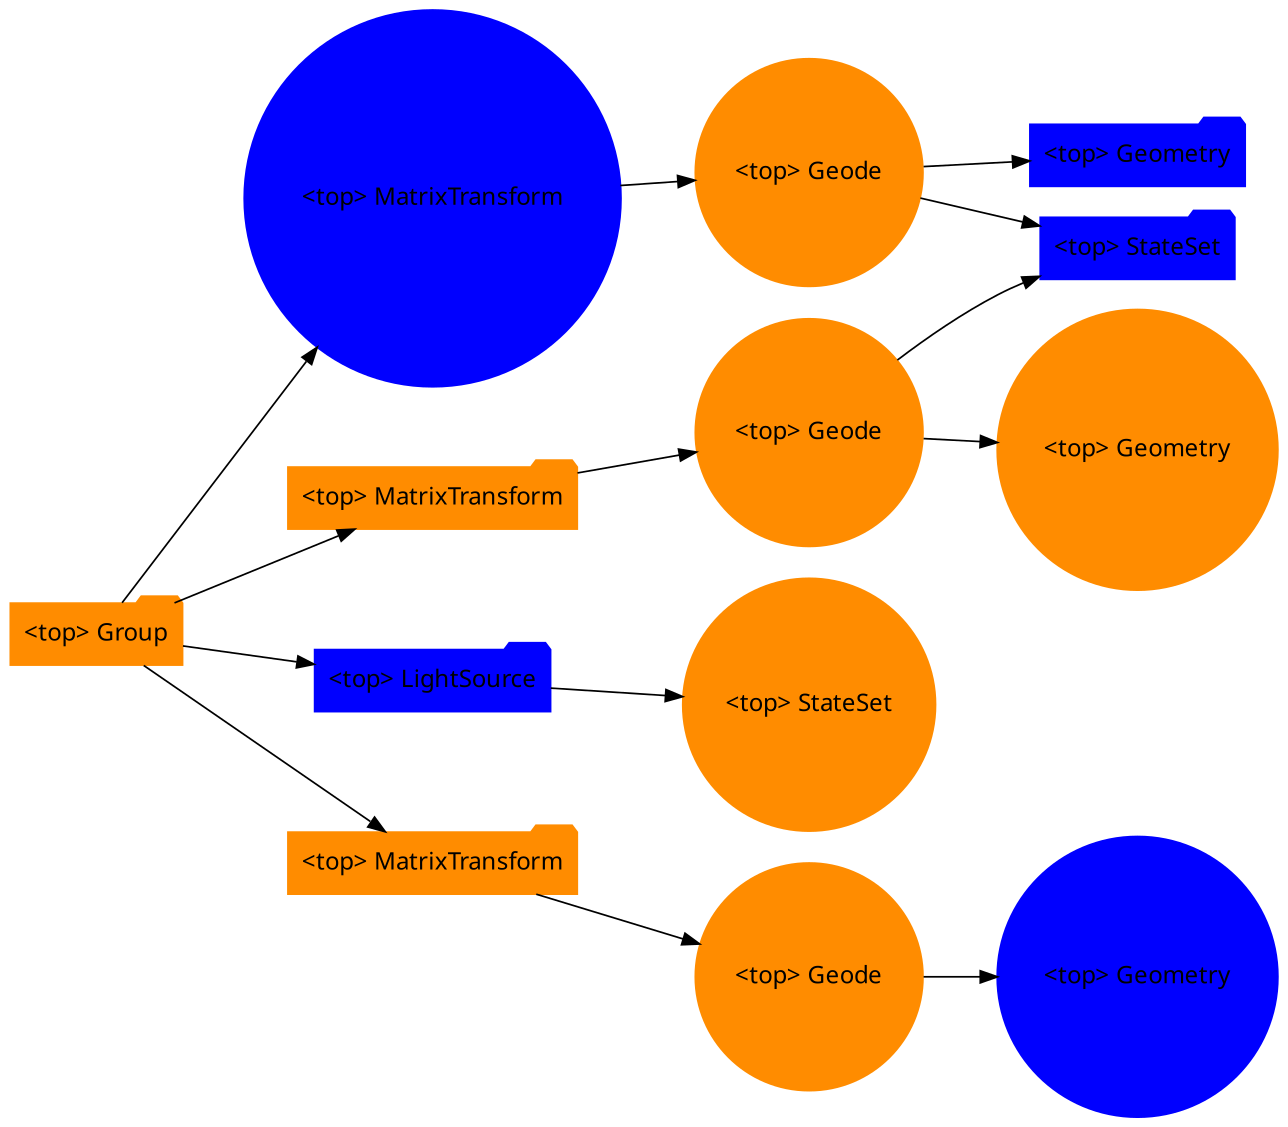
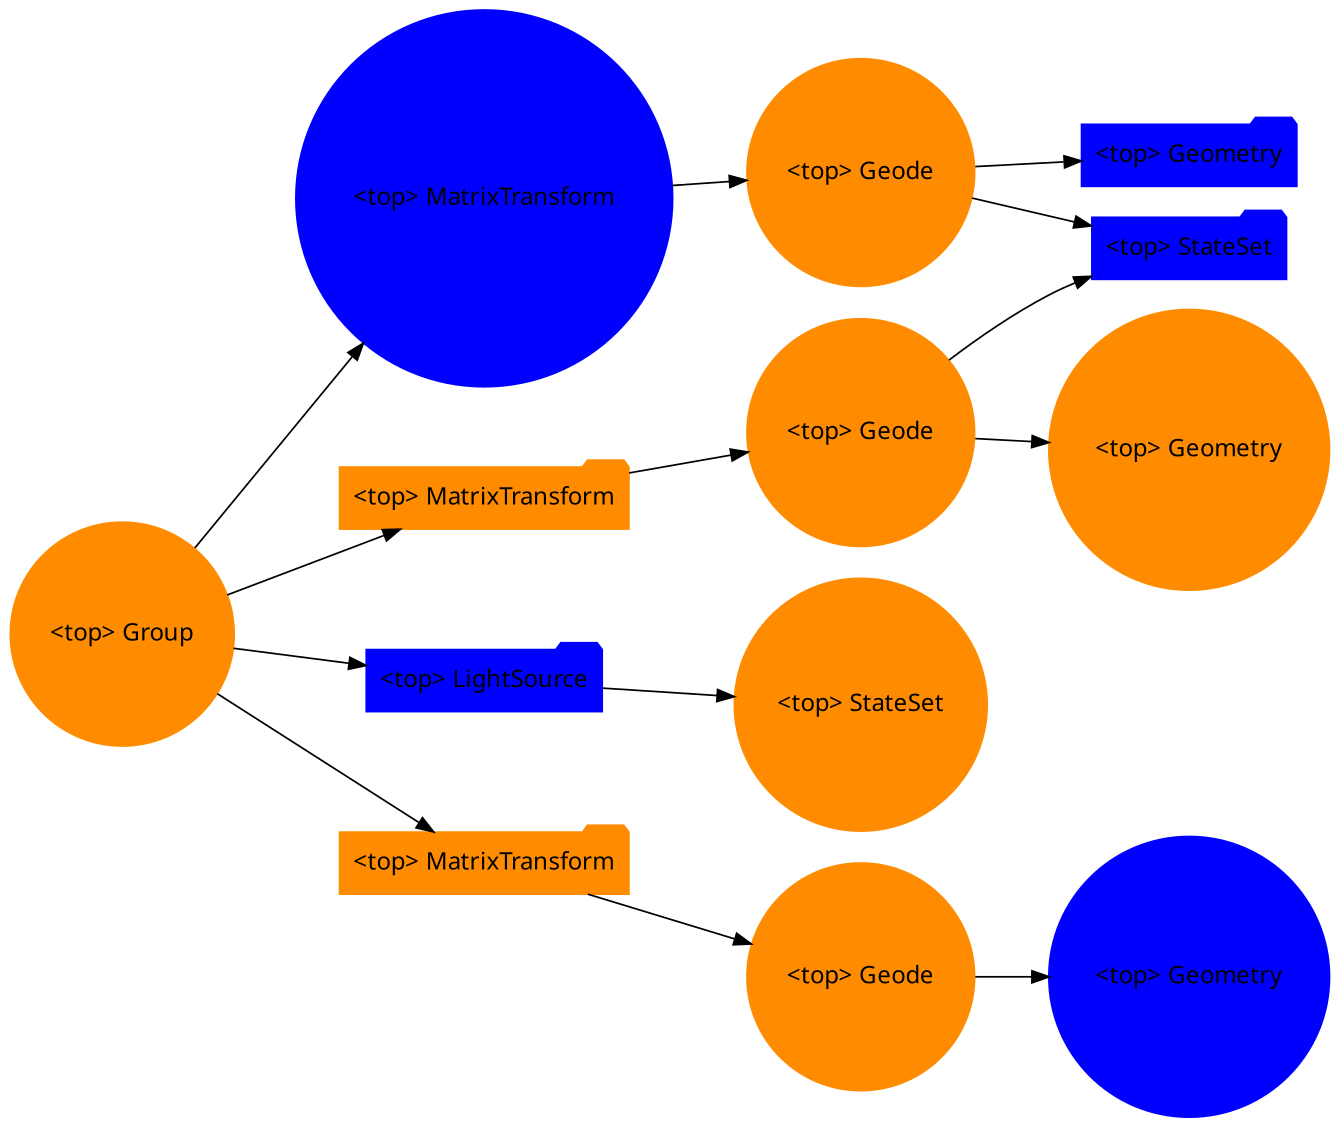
(96, 634) -> (122, 634)
